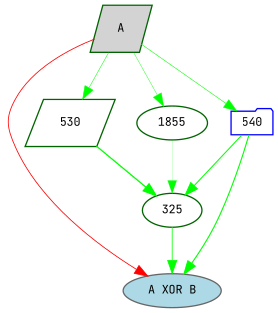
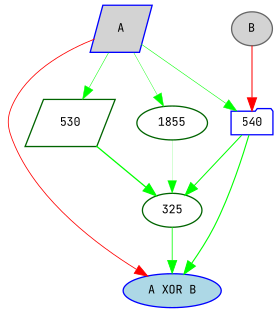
(121, 29) -> (121, 29)
none -> (252, 29)
(172, 291) -> (172, 291)
